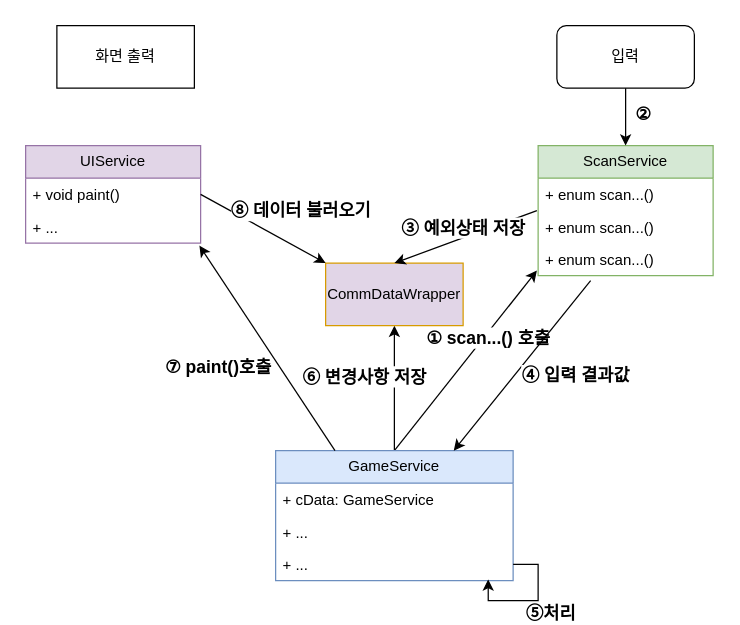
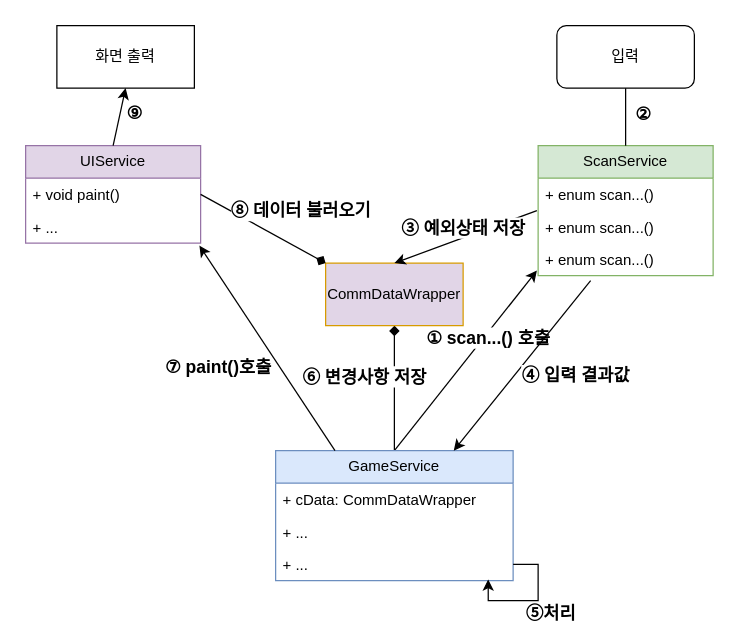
none -> (119, 121)
(626, 135) -> (626, 138)
(317, 258) -> (316, 258)
(394, 336) -> (394, 336)
(359, 501) -> (378, 501)
